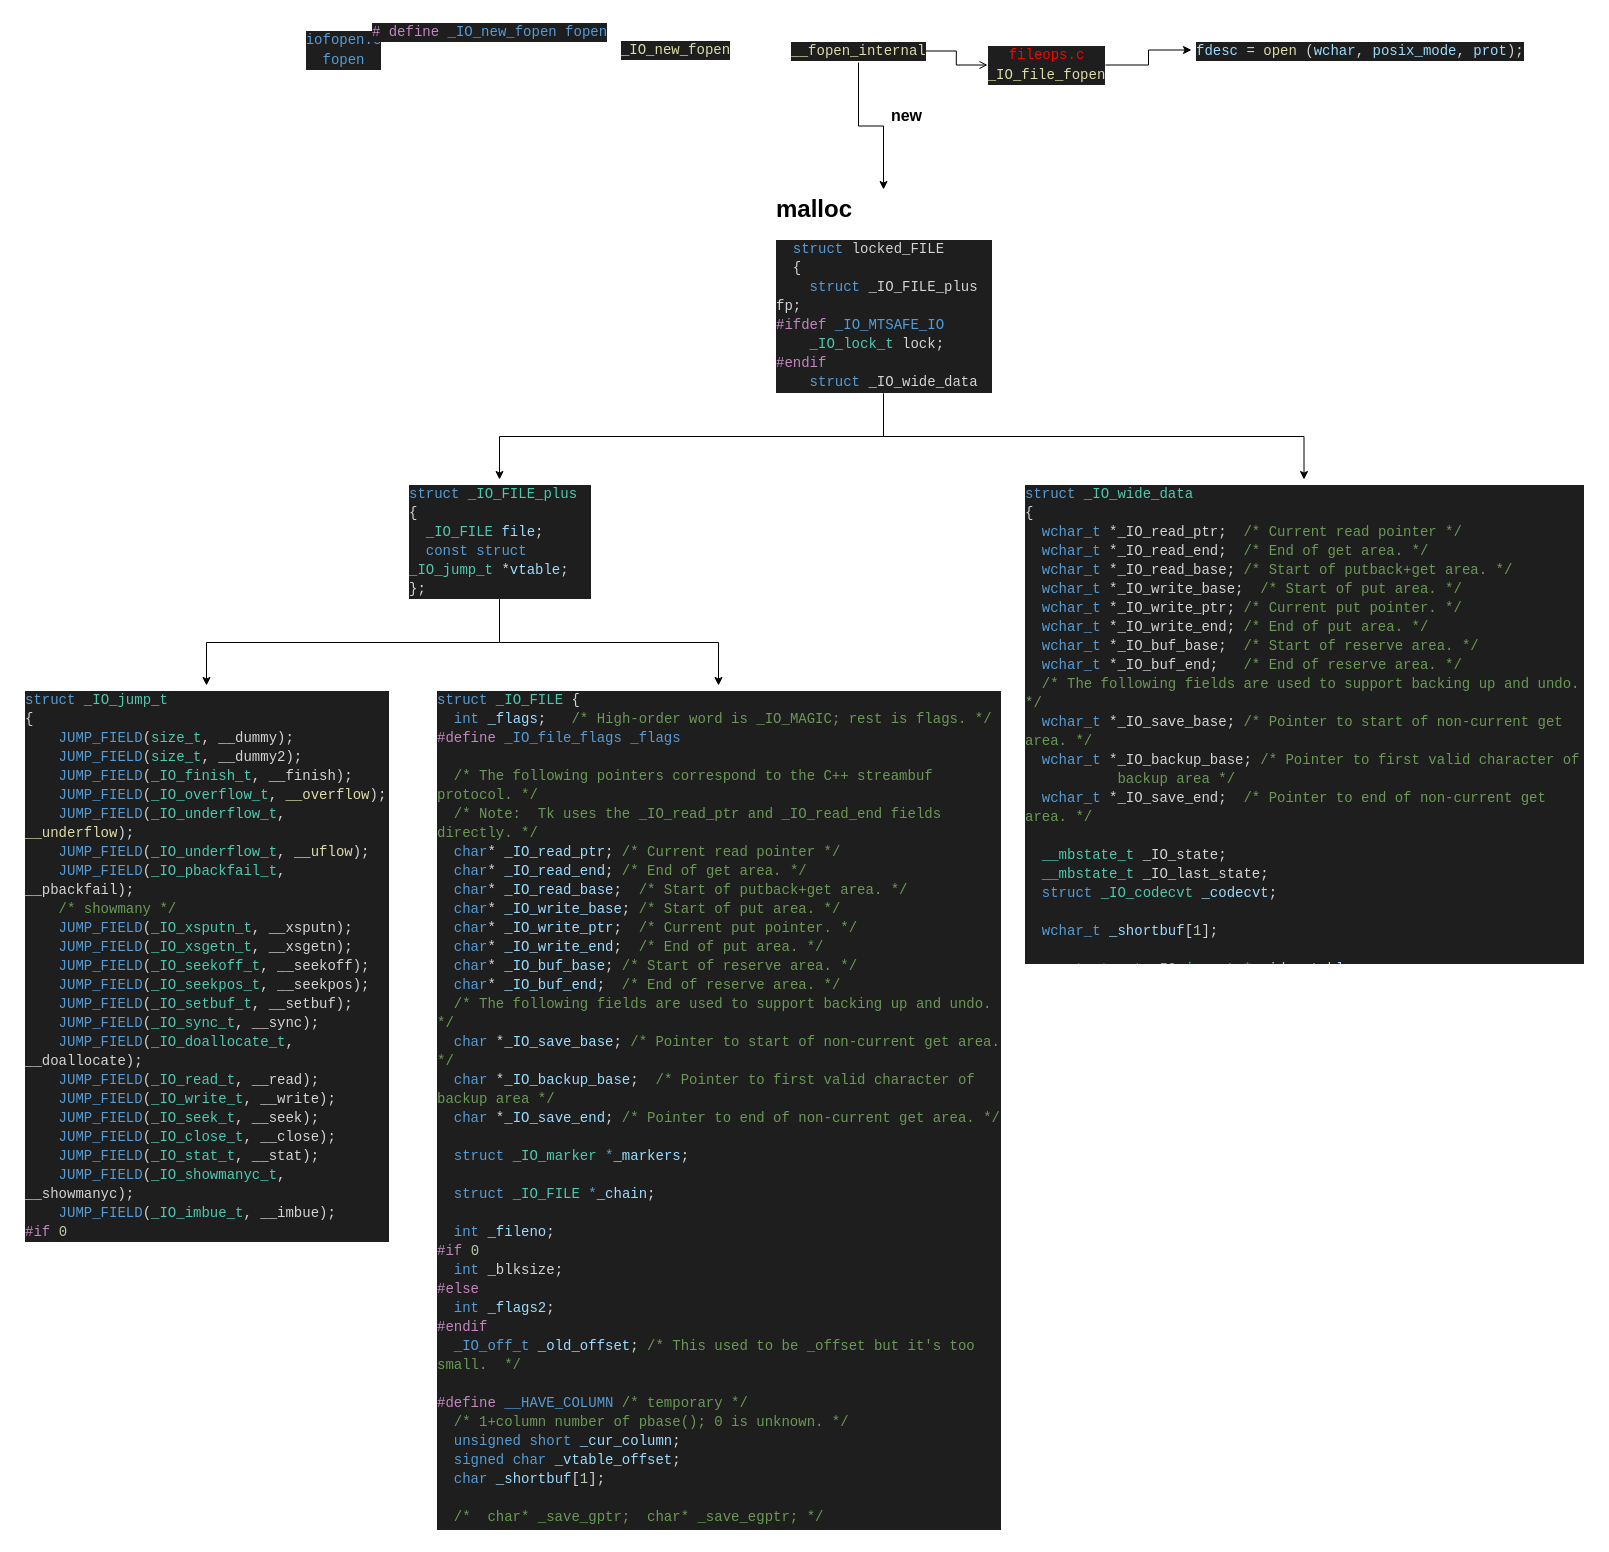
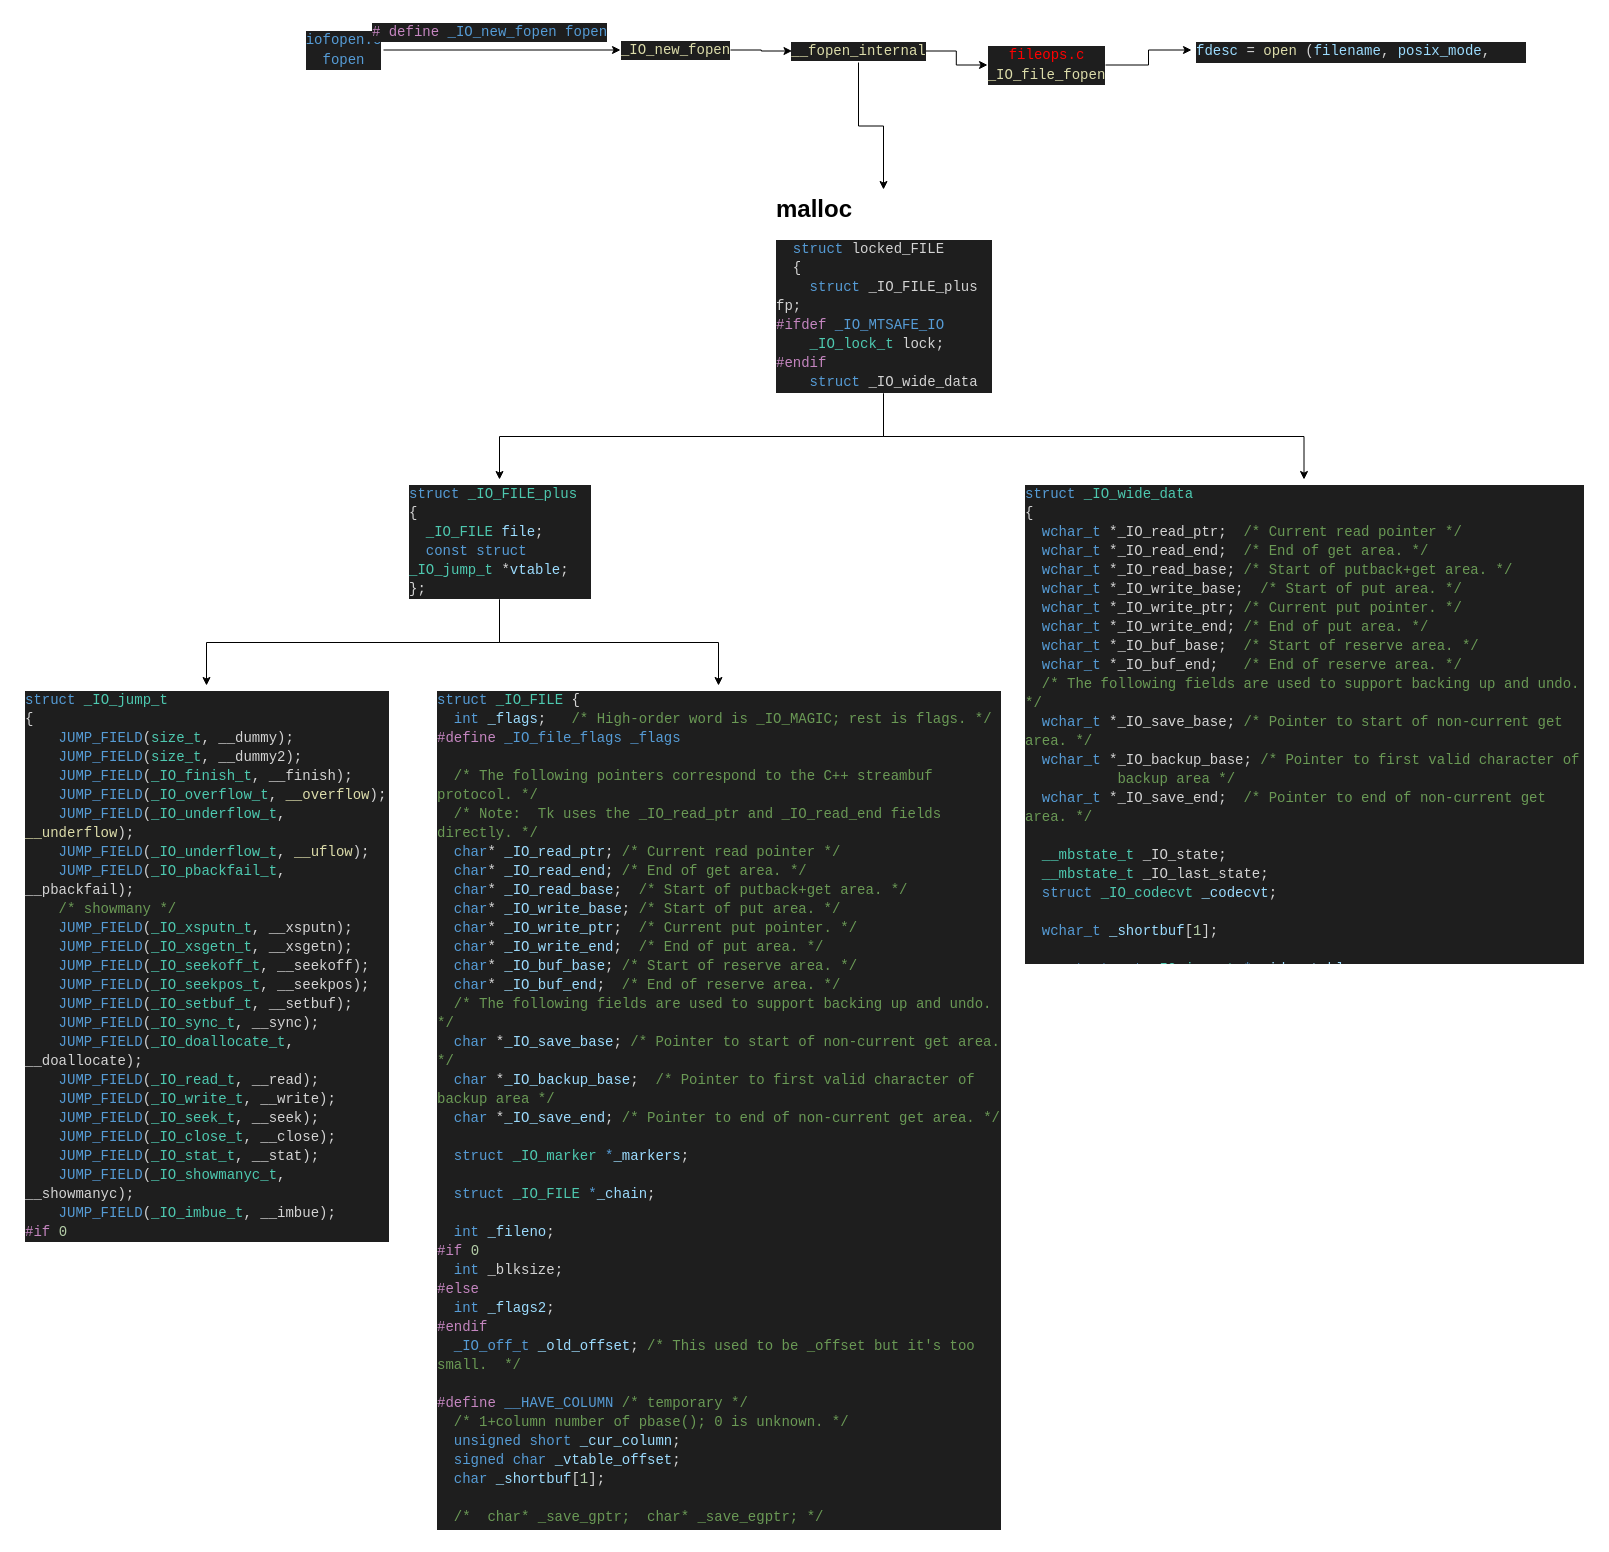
(1314, 34) -> (1320, 34)
none -> (499, 50)
none -> (758, 50)
(980, 65) -> (979, 65)
(906, 115) -> none
